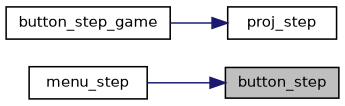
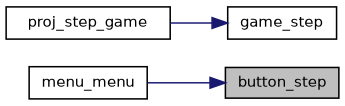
(88, 23) -> (88, 23)
(282, 23) -> (282, 23)
(88, 83) -> (88, 83)
